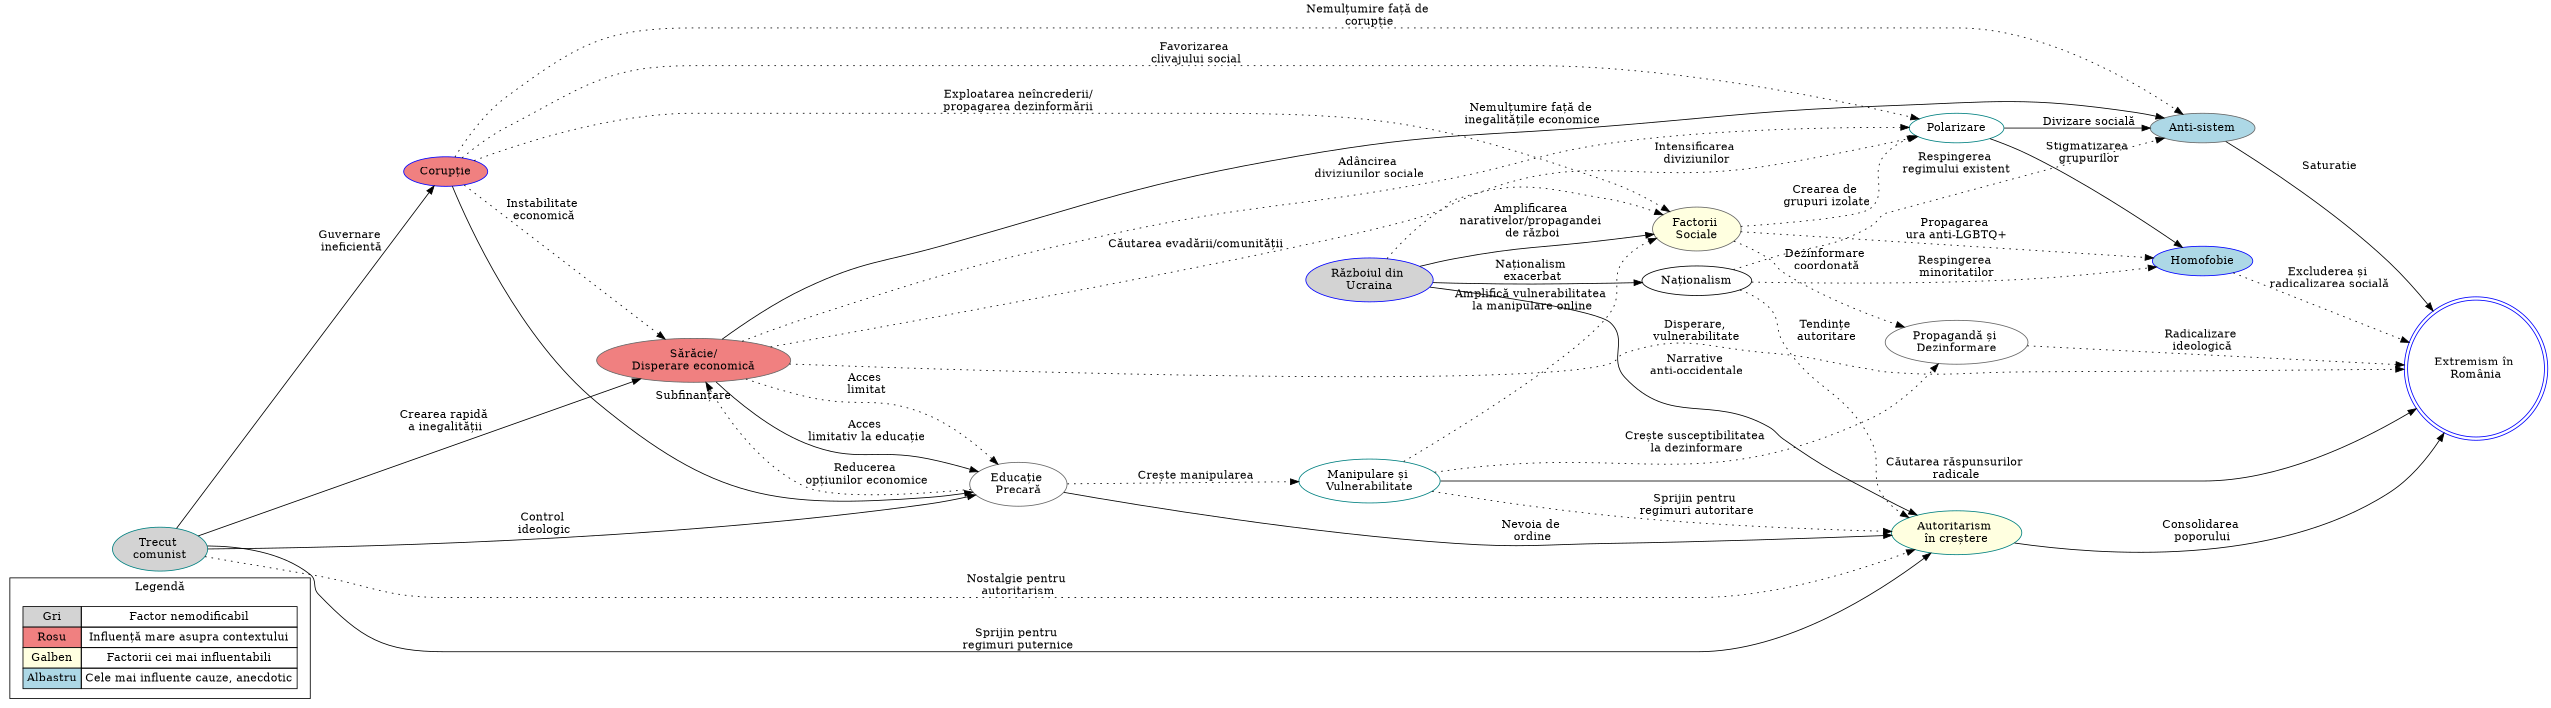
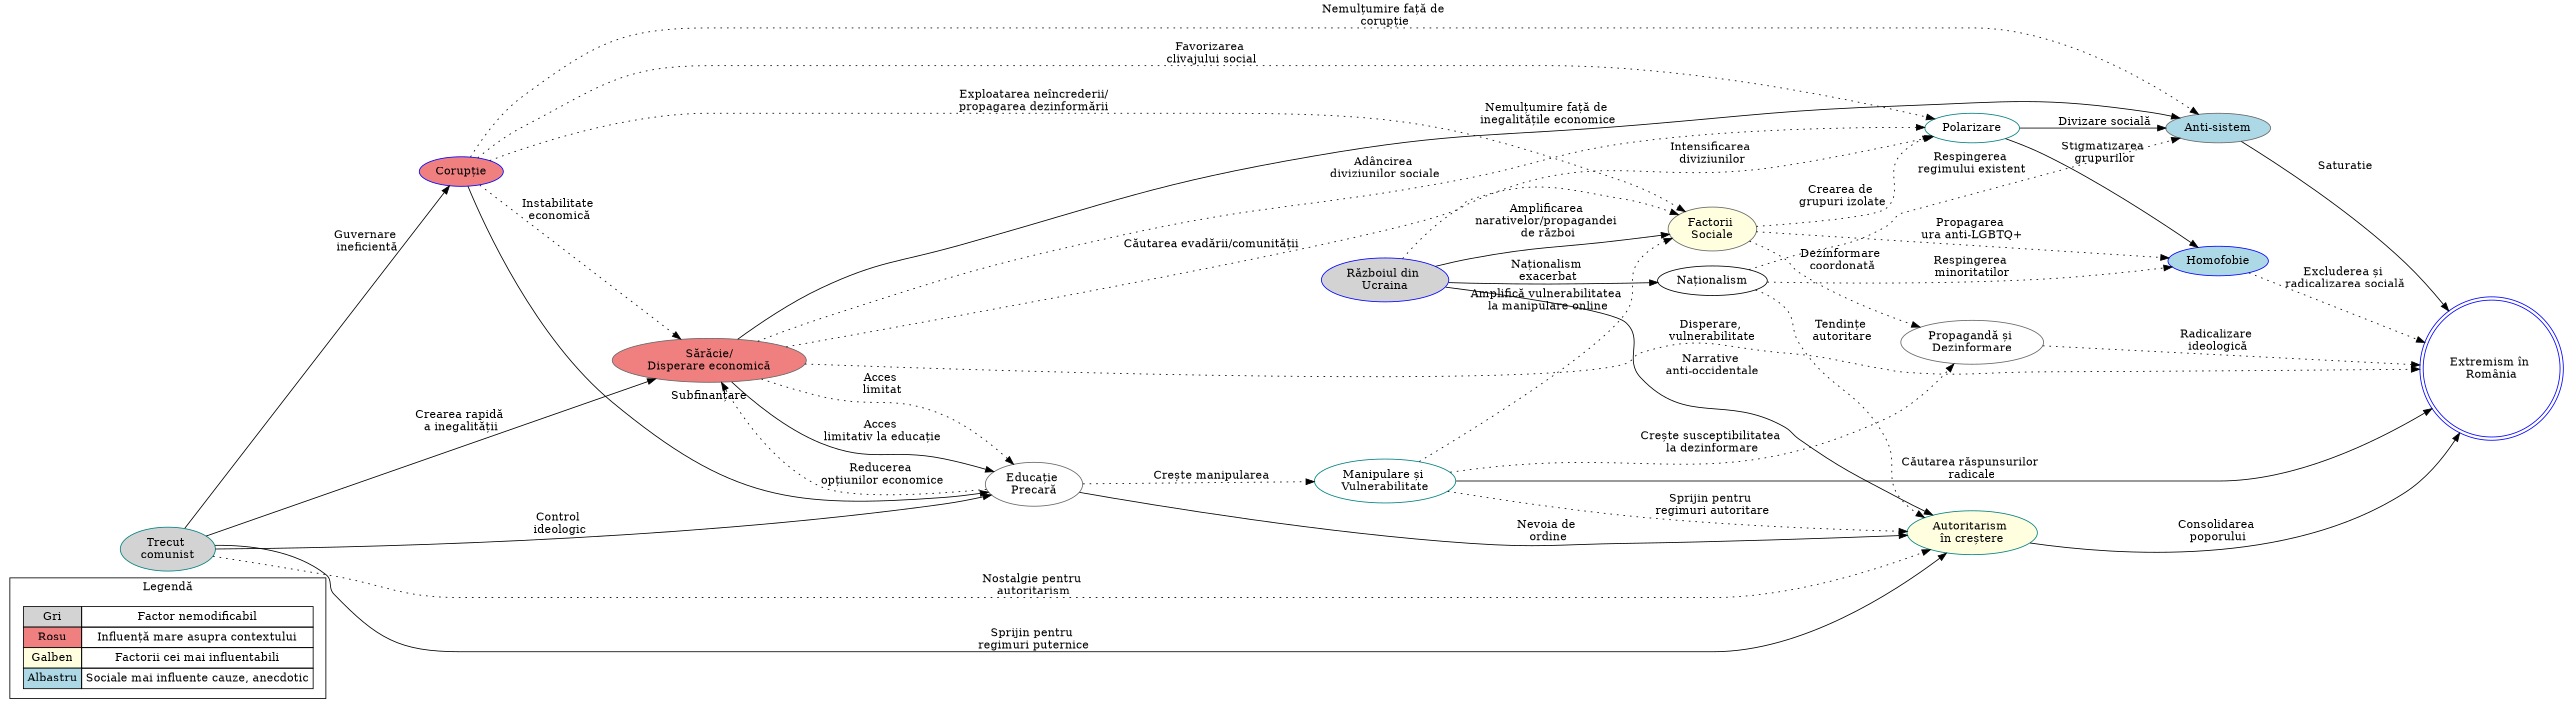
(189, 678) -> (197, 678)
